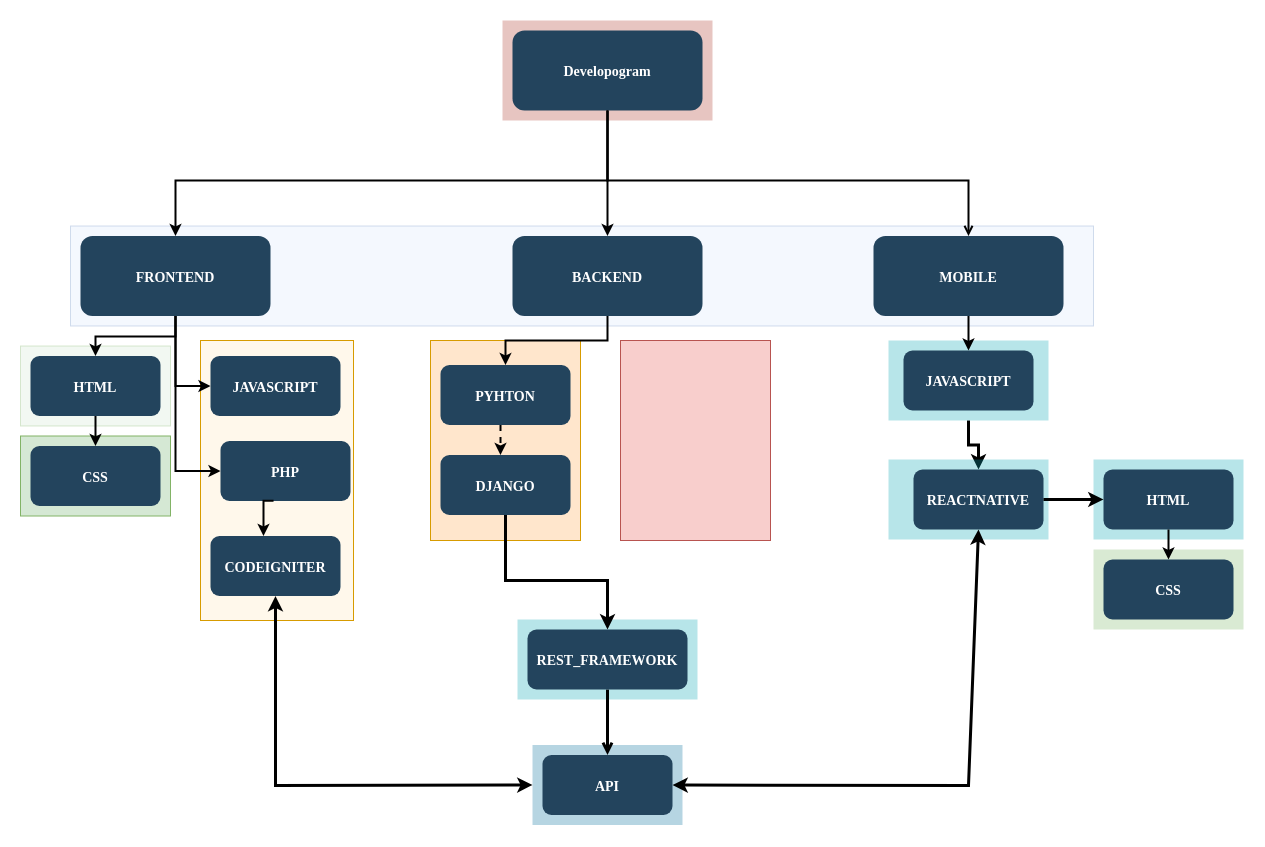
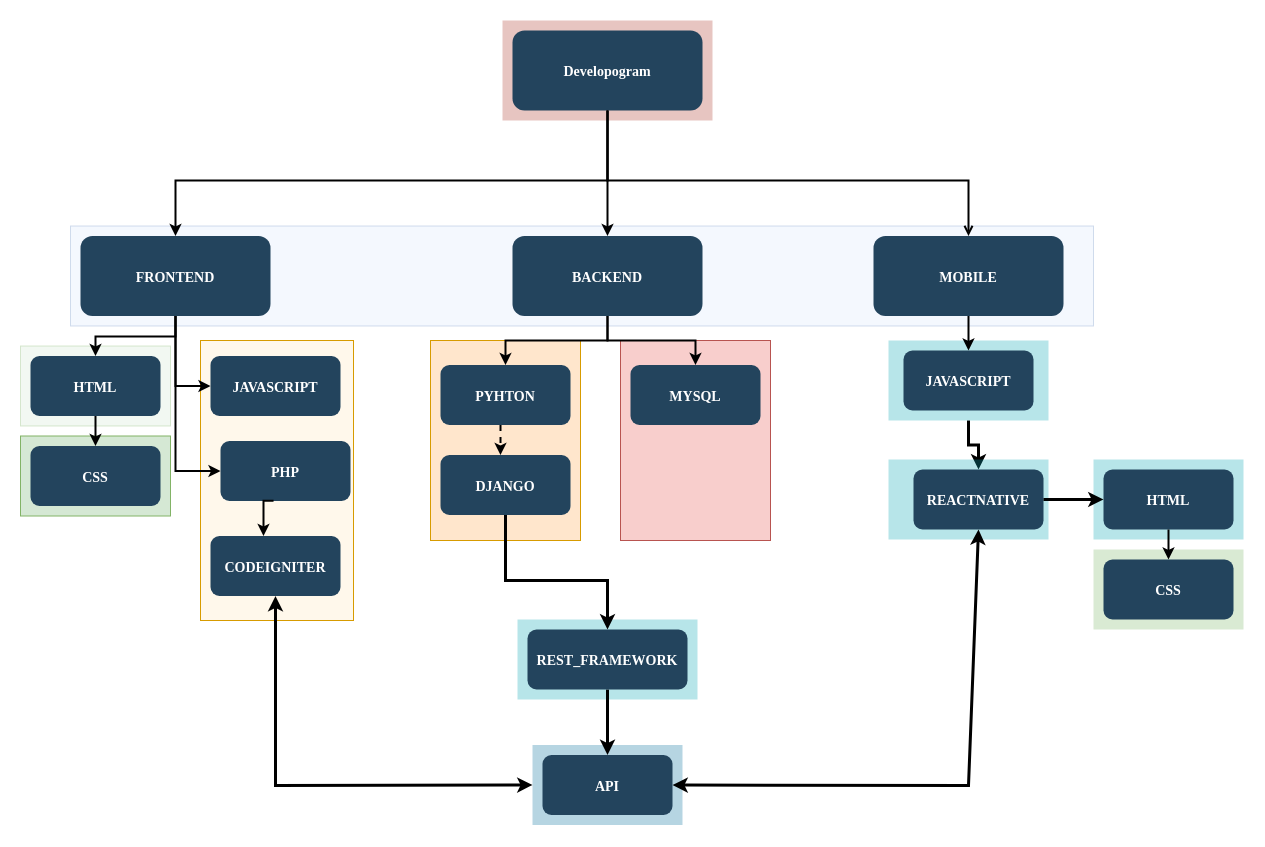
none -> (661, 341)
none -> (696, 395)
(608, 742) -> (608, 742)
